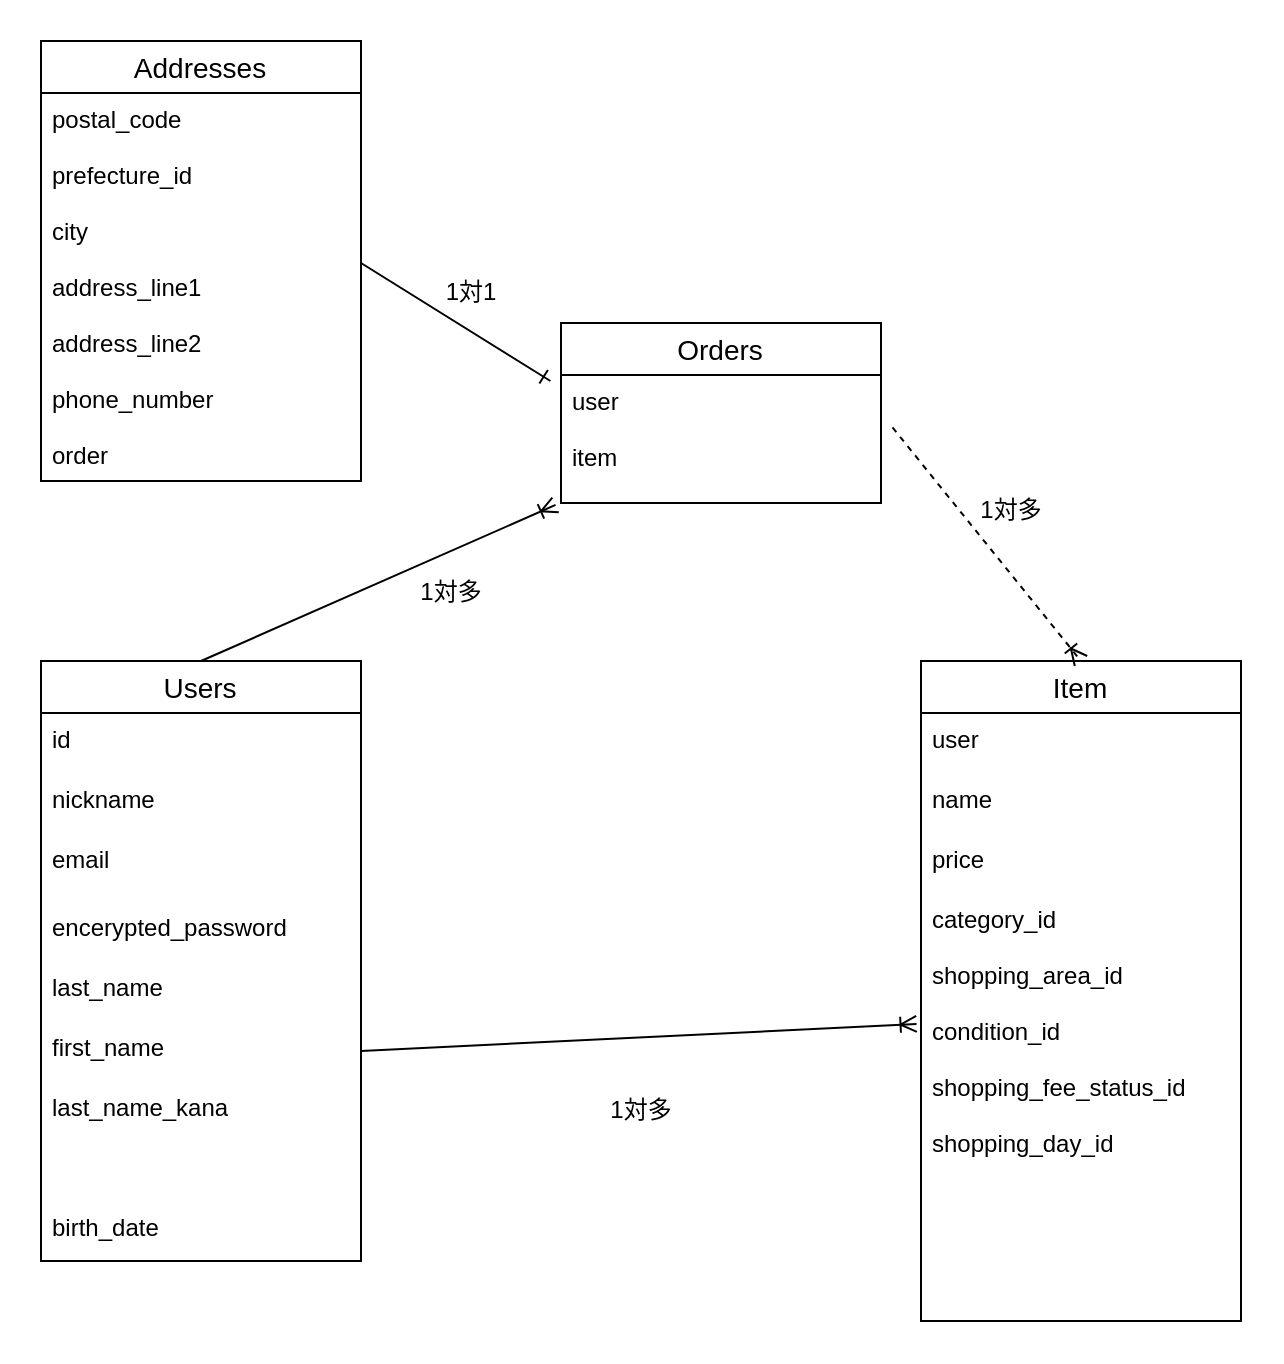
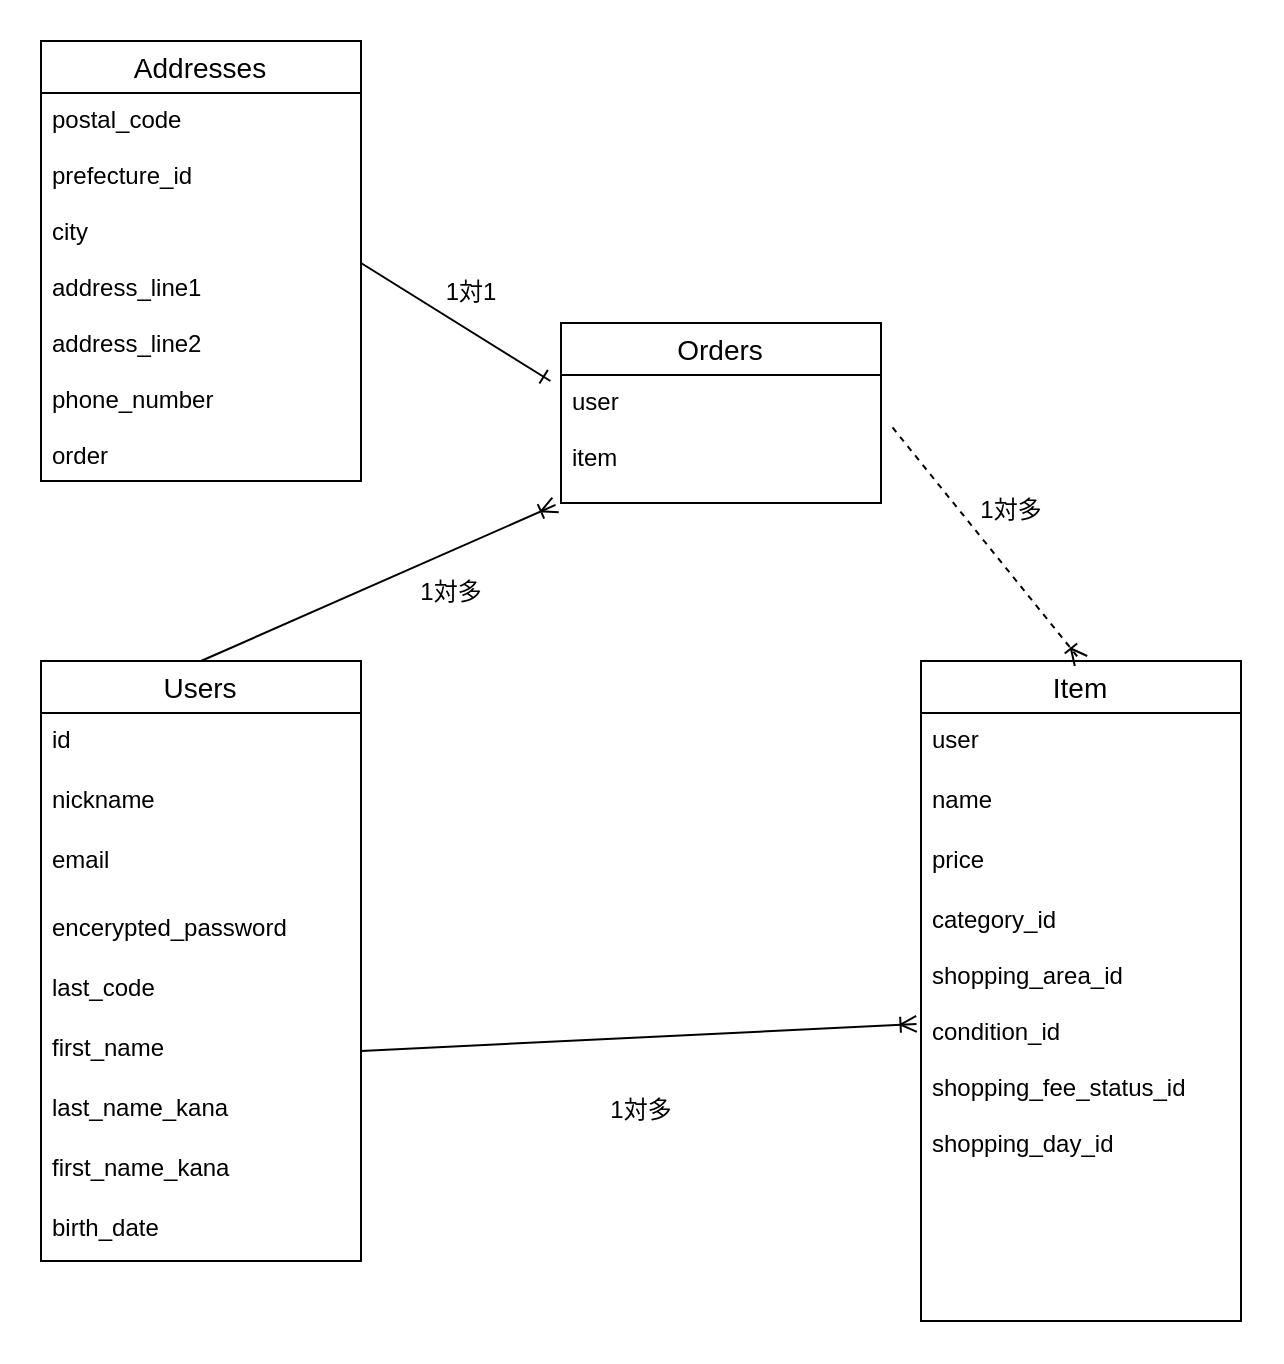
(109, 988) -> (109, 988)
none -> (201, 1171)
